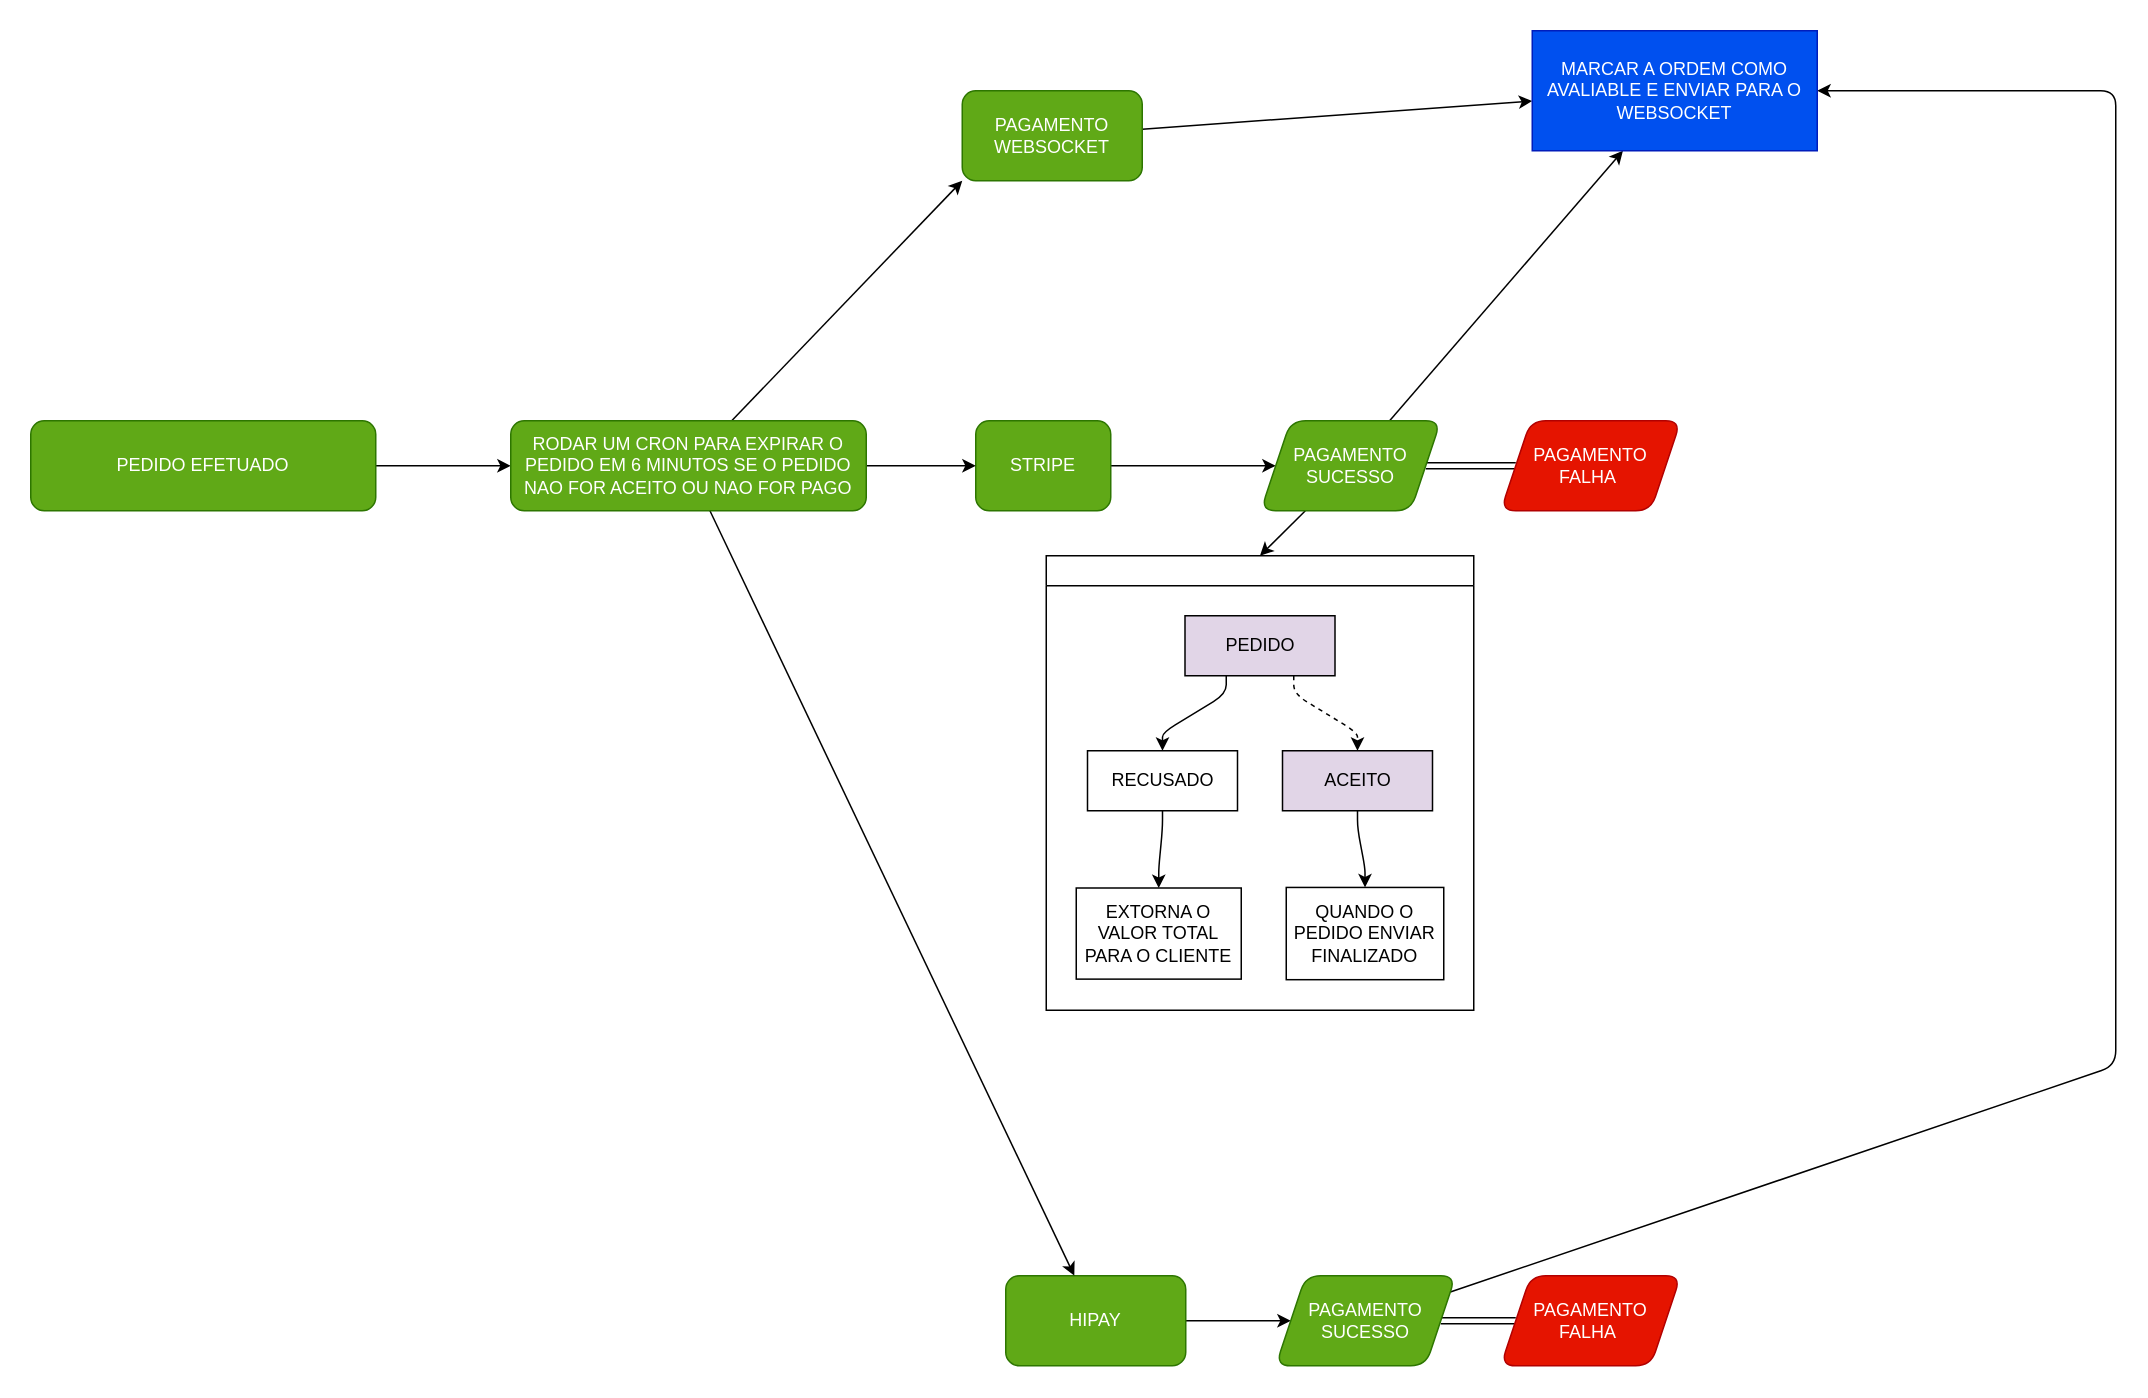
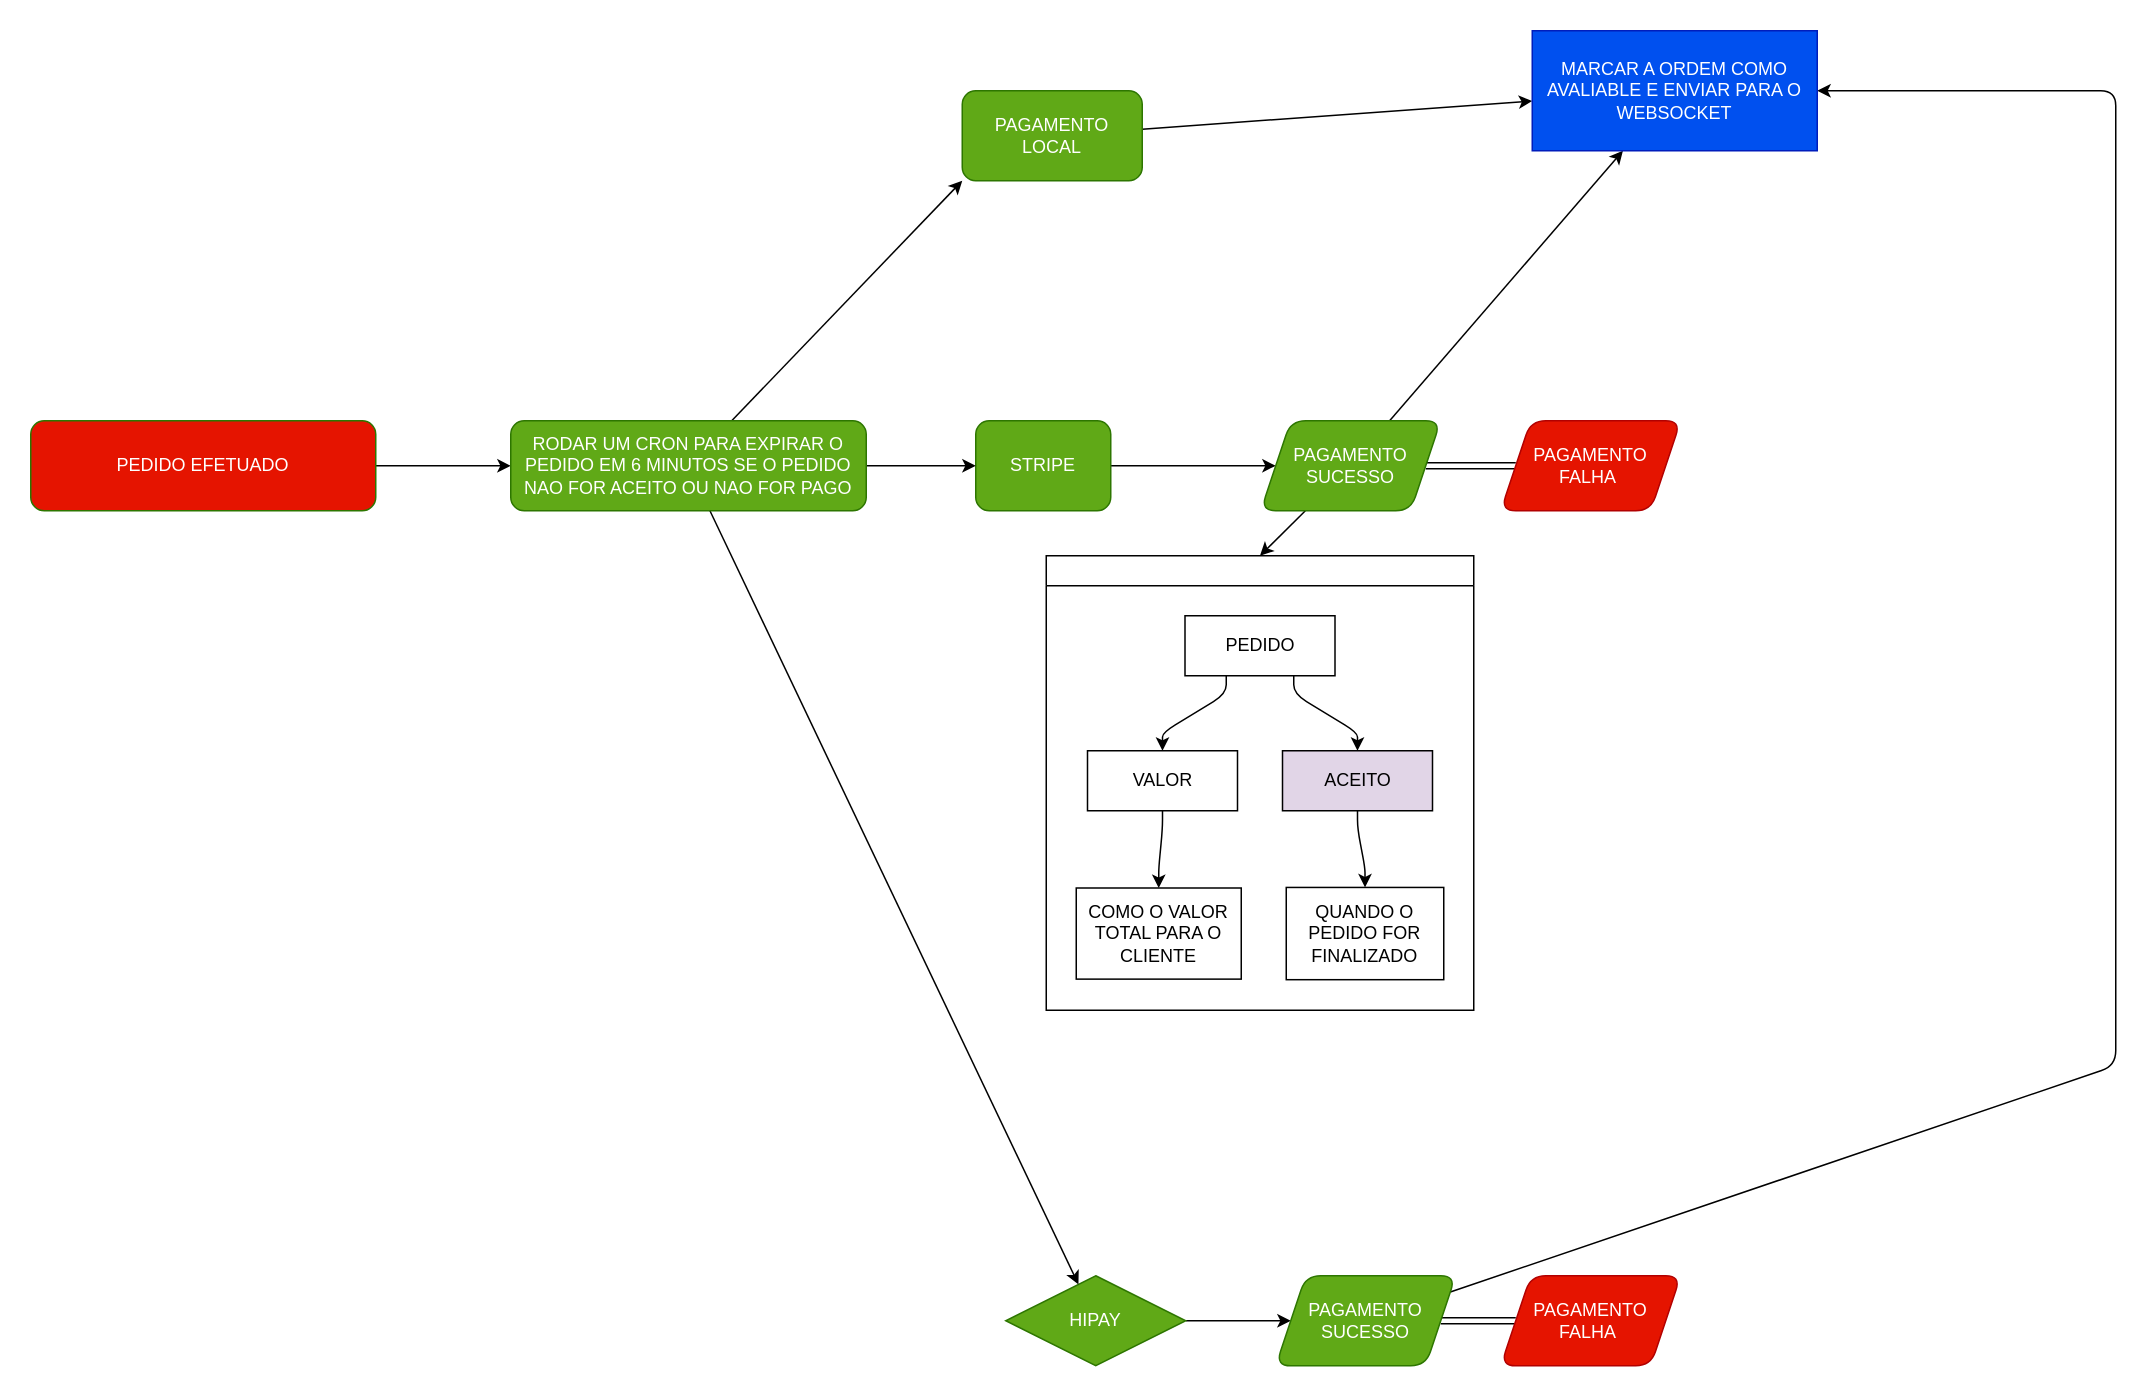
(1052, 136) -> (1052, 136)
(203, 466) -> (203, 466)
(1260, 646) -> (1260, 646)
(1323, 712) -> (1323, 712)
(1163, 781) -> (1163, 781)
(1159, 934) -> (1159, 934)
(1365, 934) -> (1365, 934)
(1096, 1321) -> (1096, 1321)
